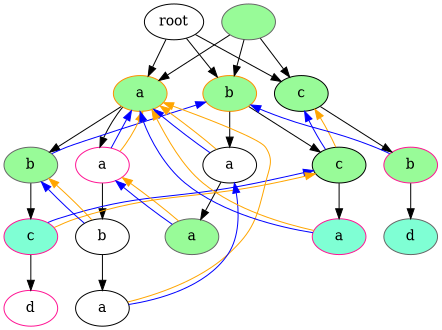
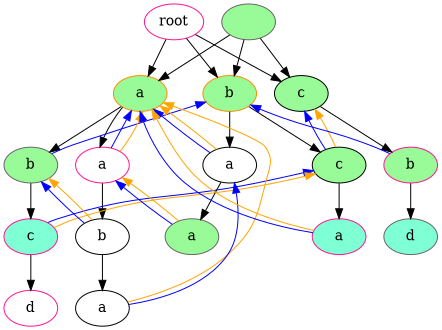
(174, 22) -> (174, 22)
